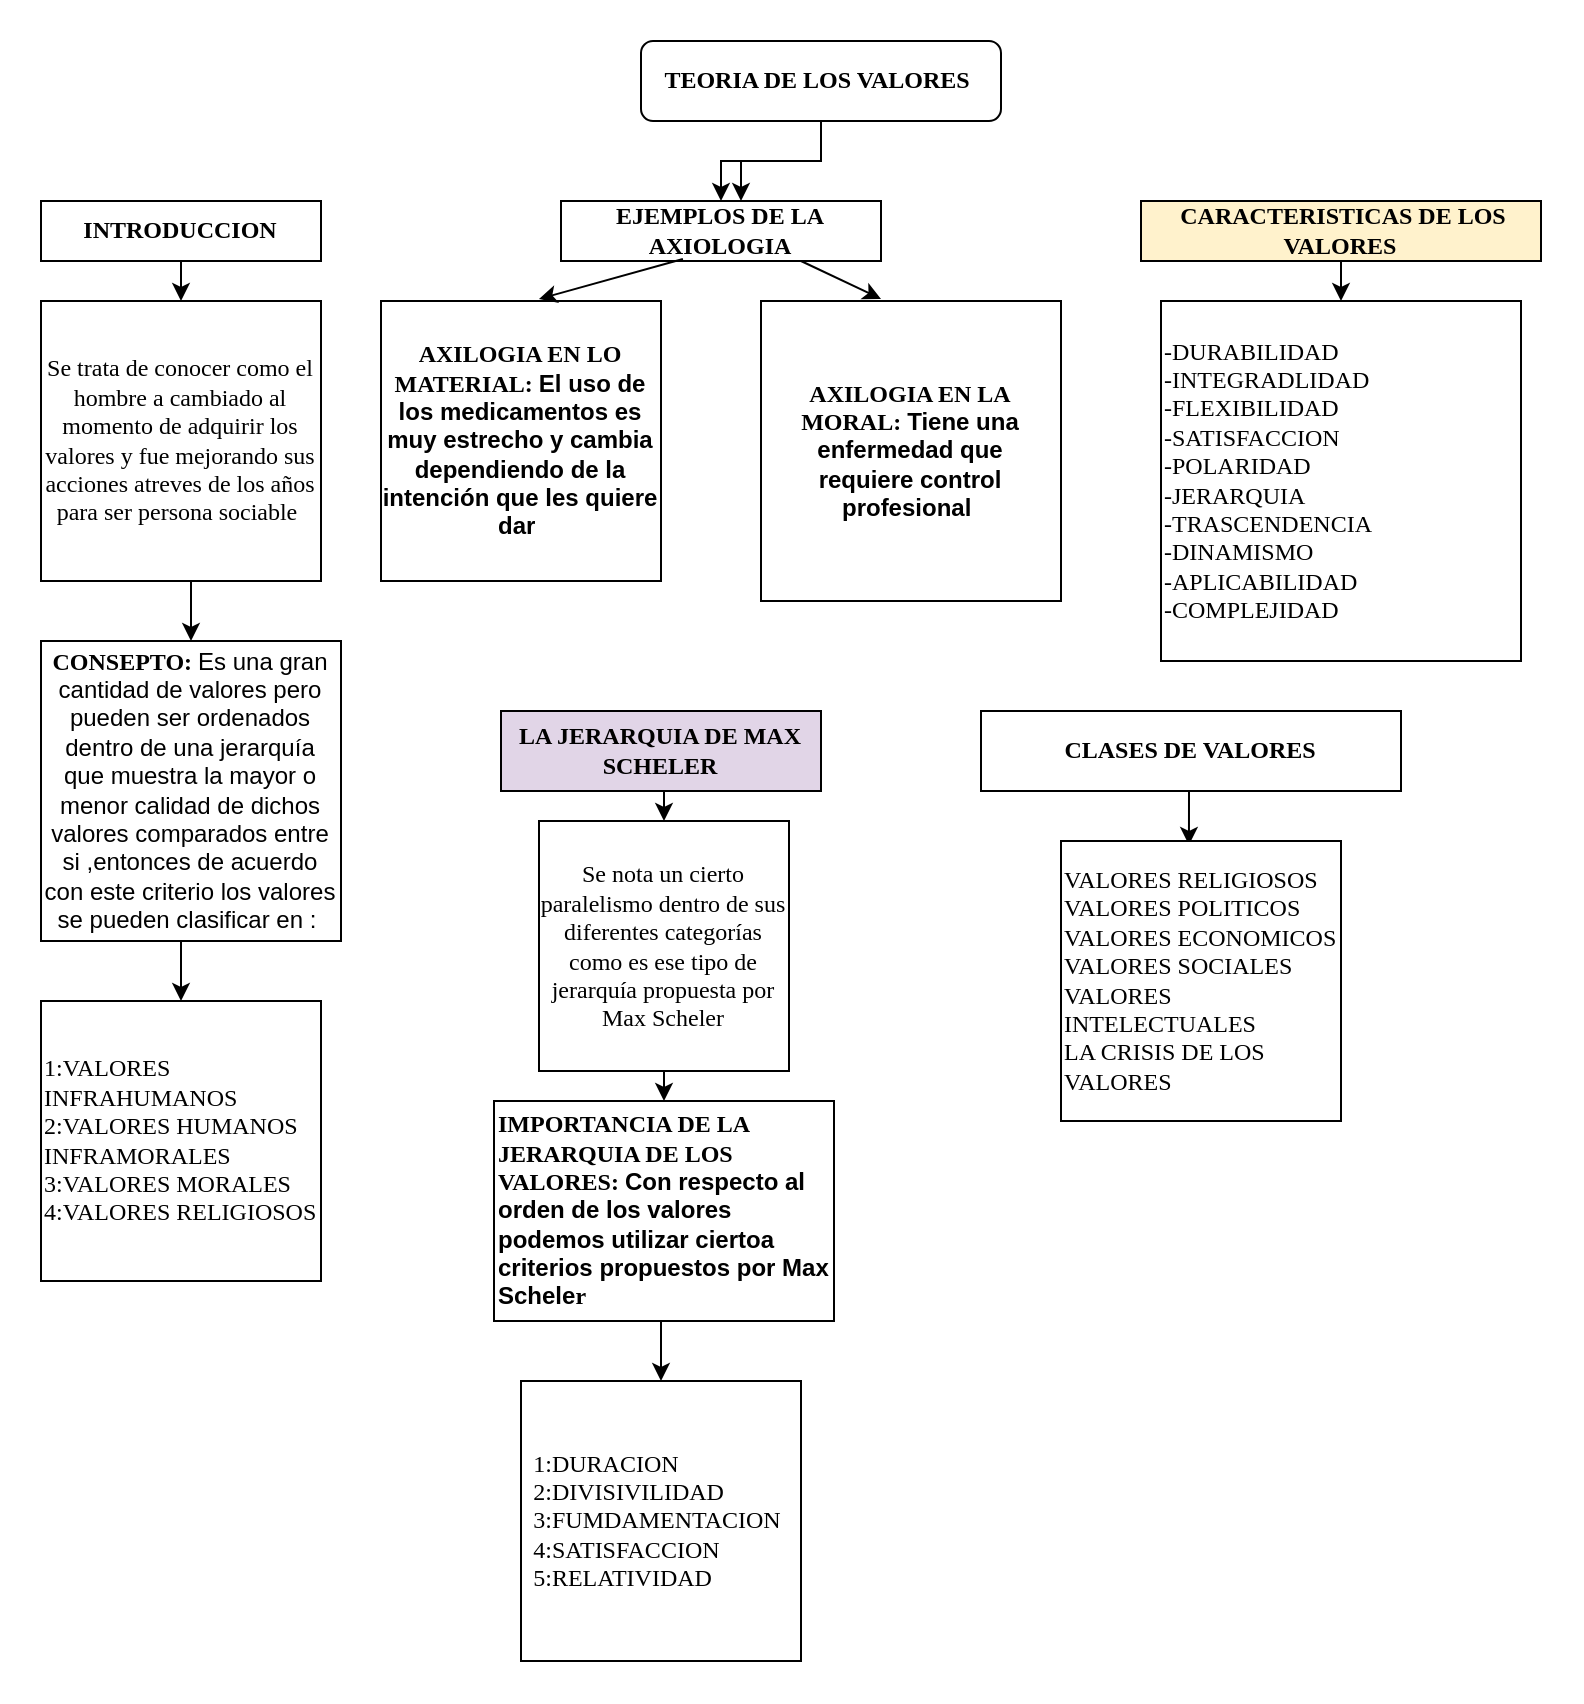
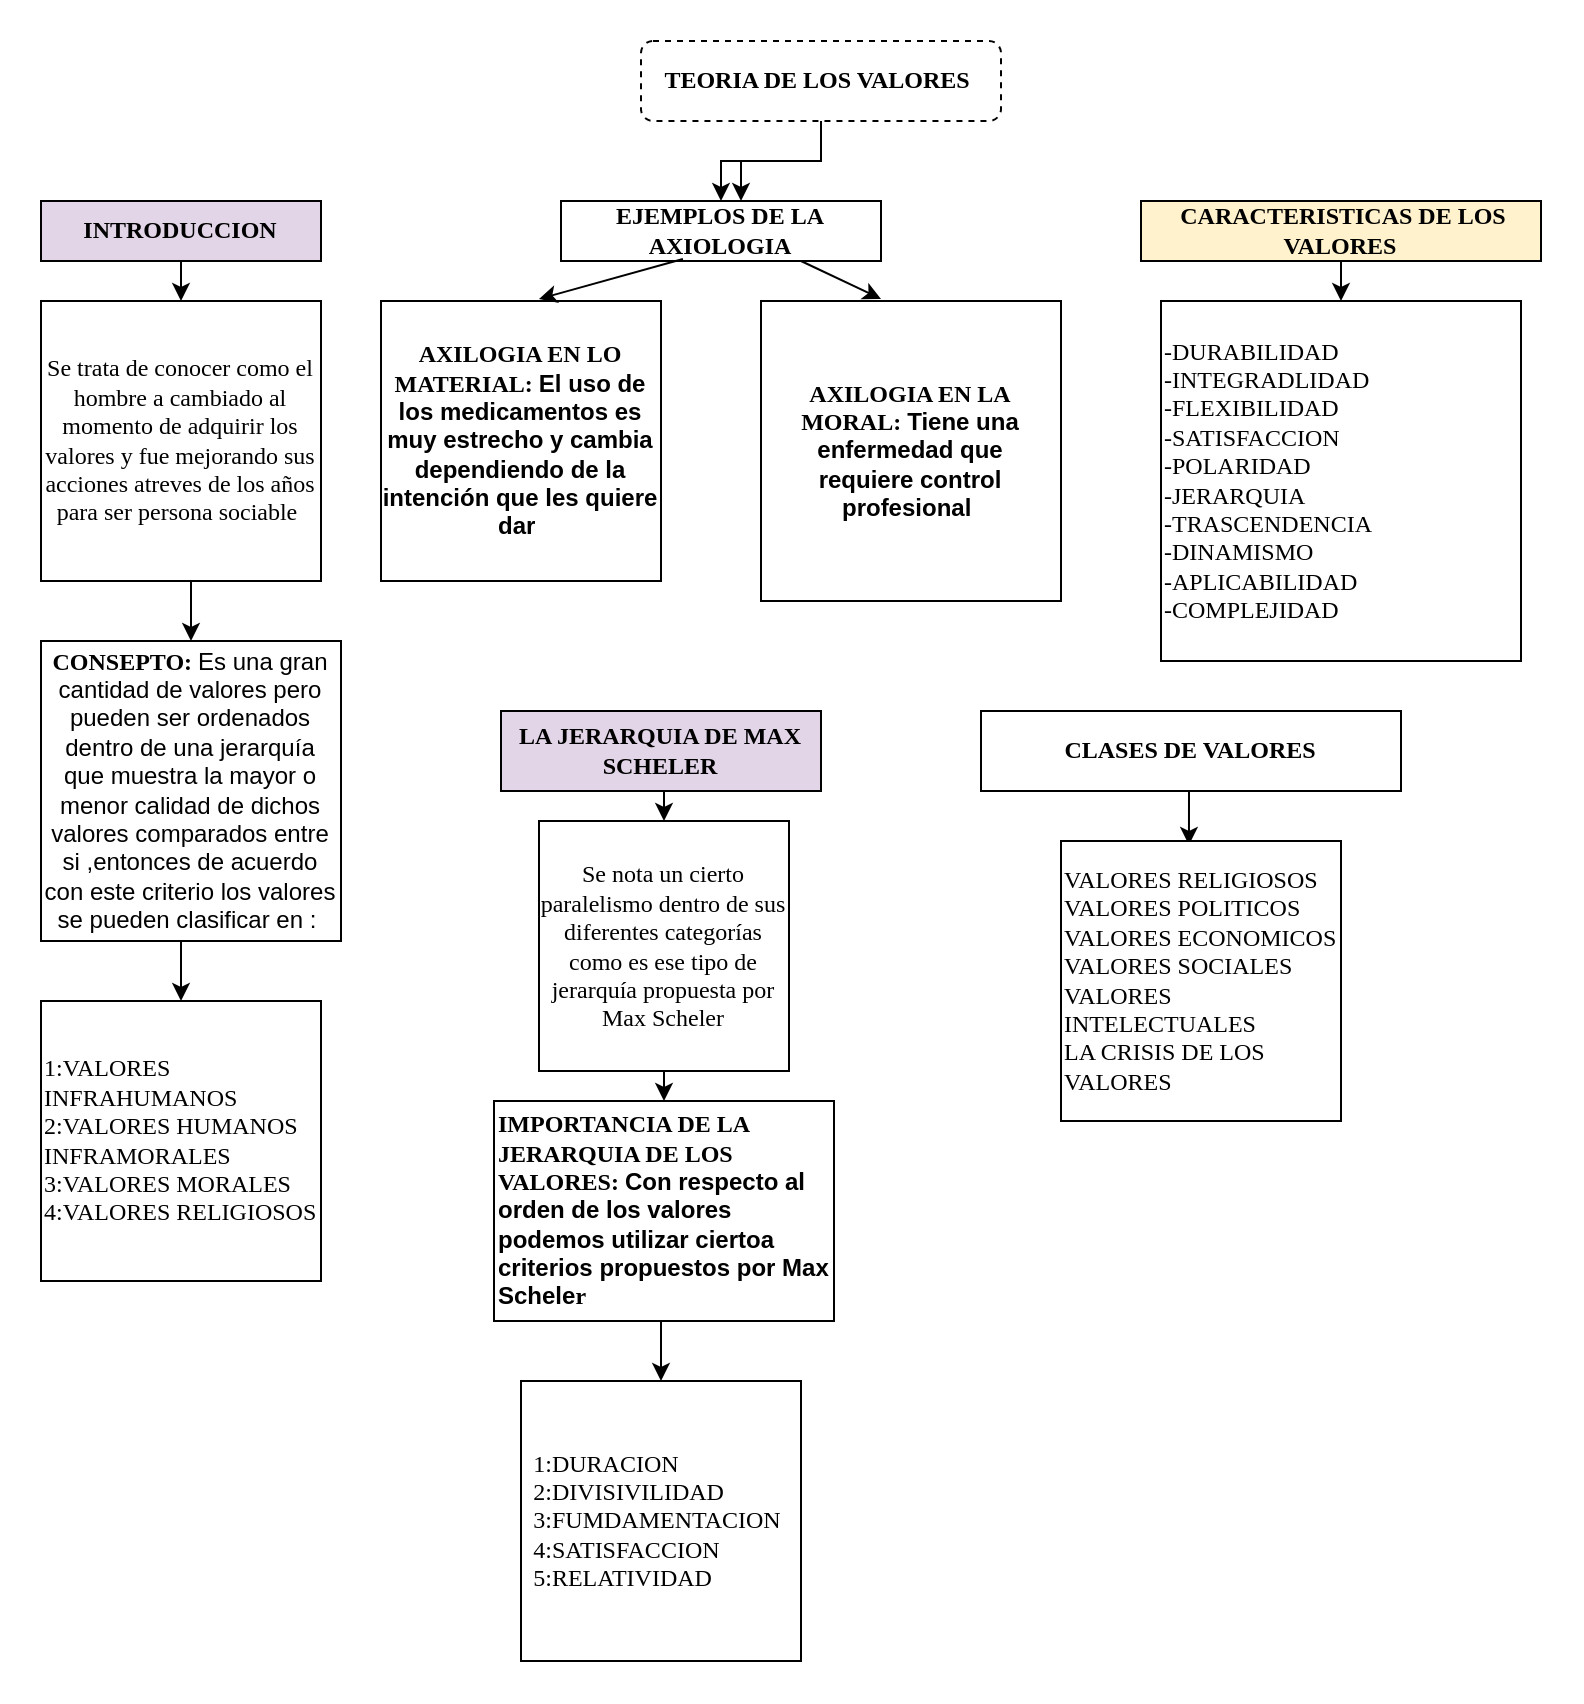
(821, 81) -> (821, 81)
(181, 231) -> (181, 231)
